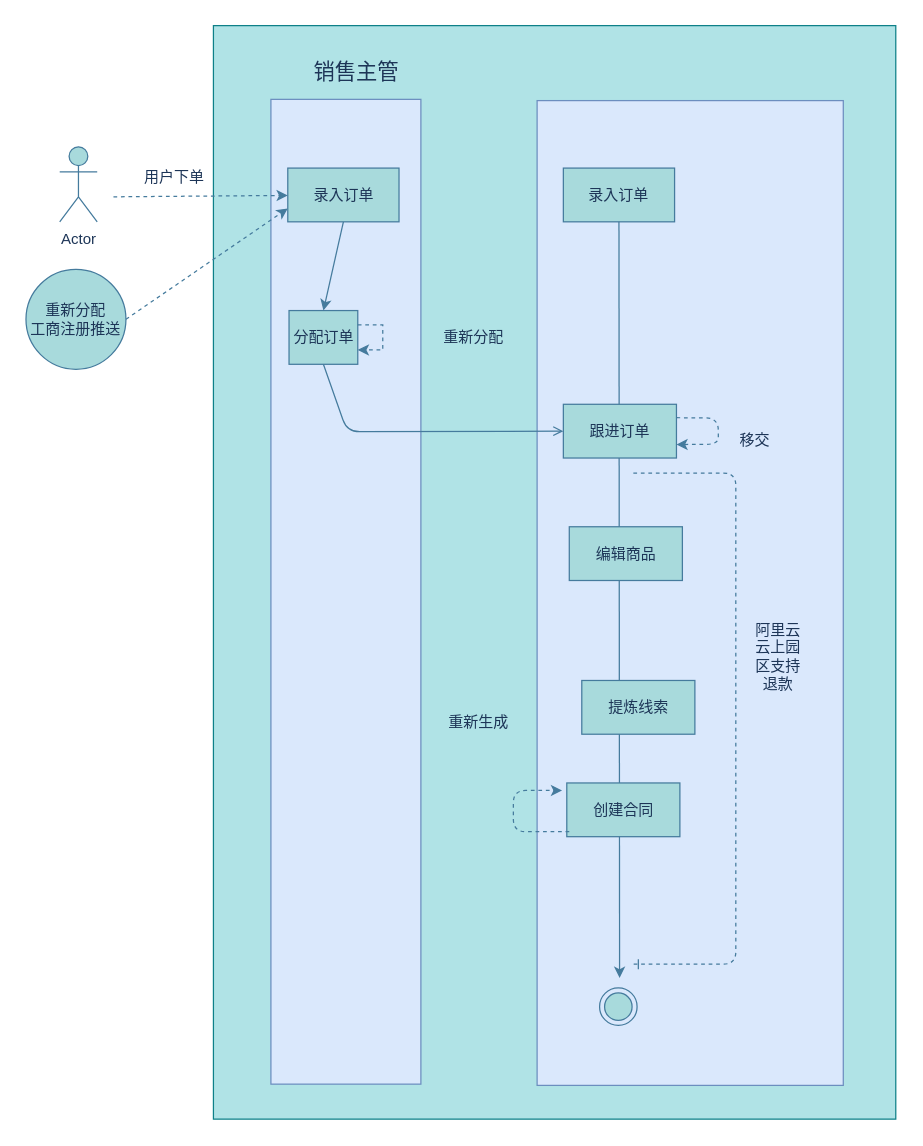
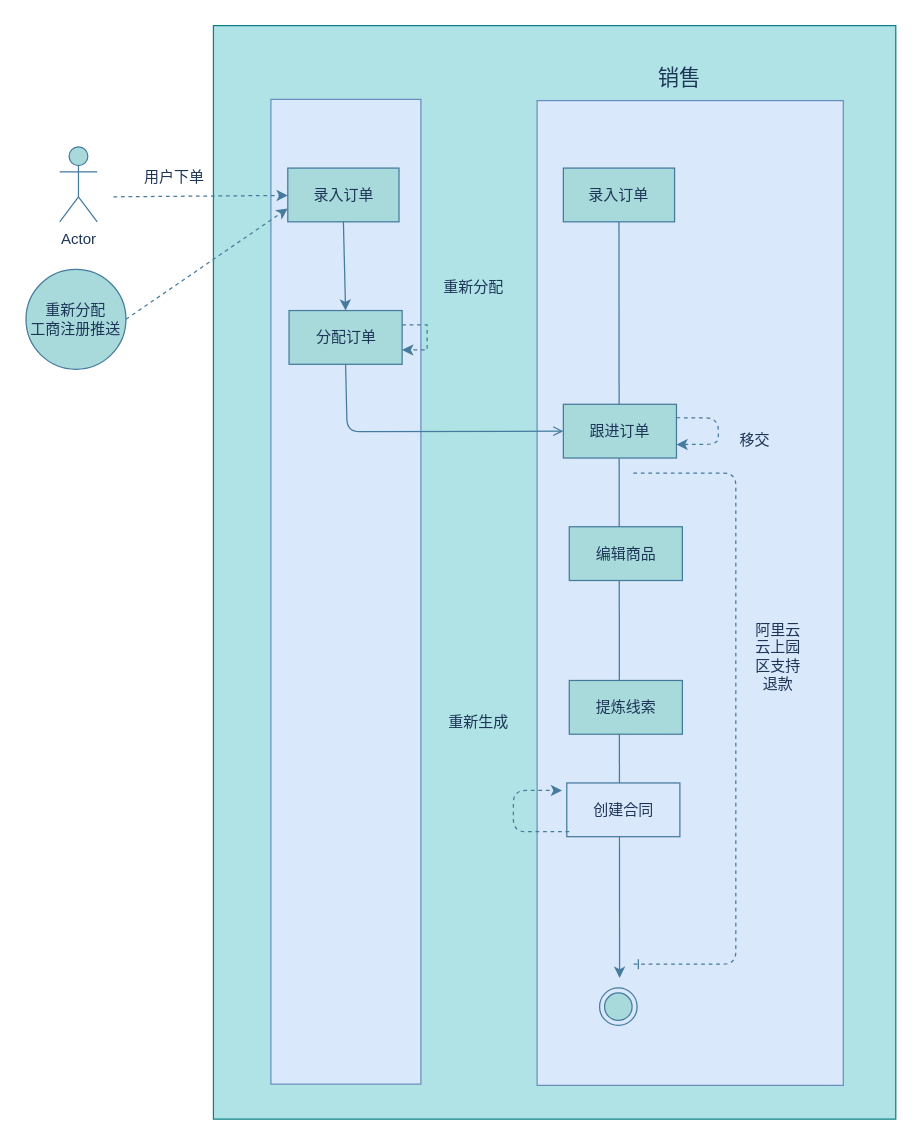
(356, 73) -> none
none -> (679, 79)
(323, 338) -> (345, 338)
(474, 338) -> (474, 288)
(638, 708) -> (626, 708)
(623, 810) -> (623, 810)
